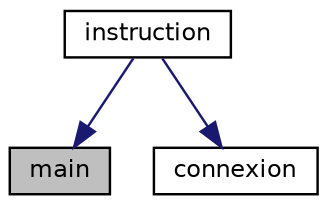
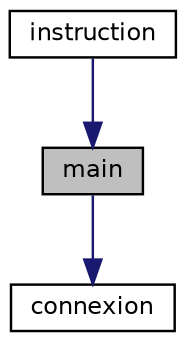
(185, 92) -> (93, 227)
